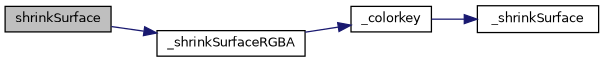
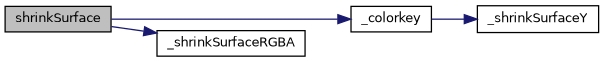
(538, 19) -> (538, 19)
(322, 30) -> (225, 19)
